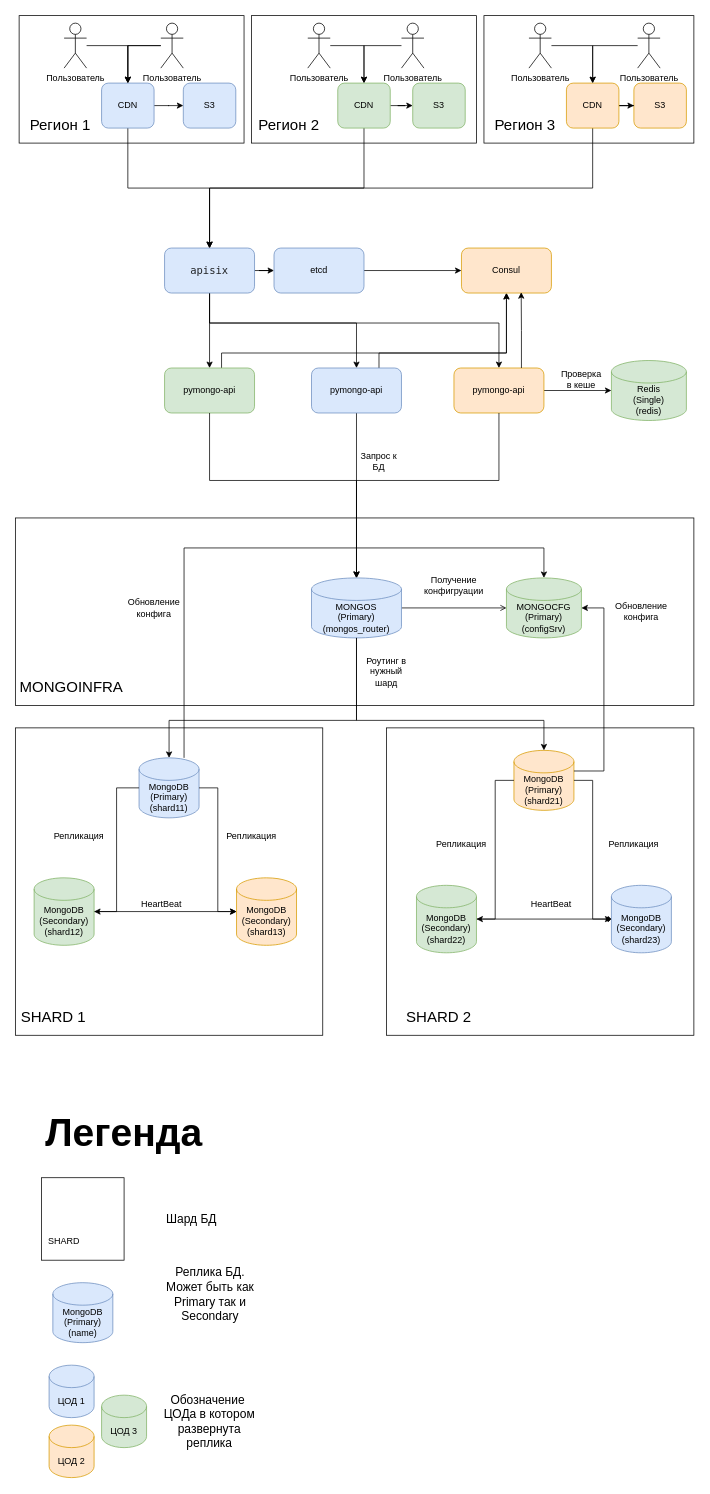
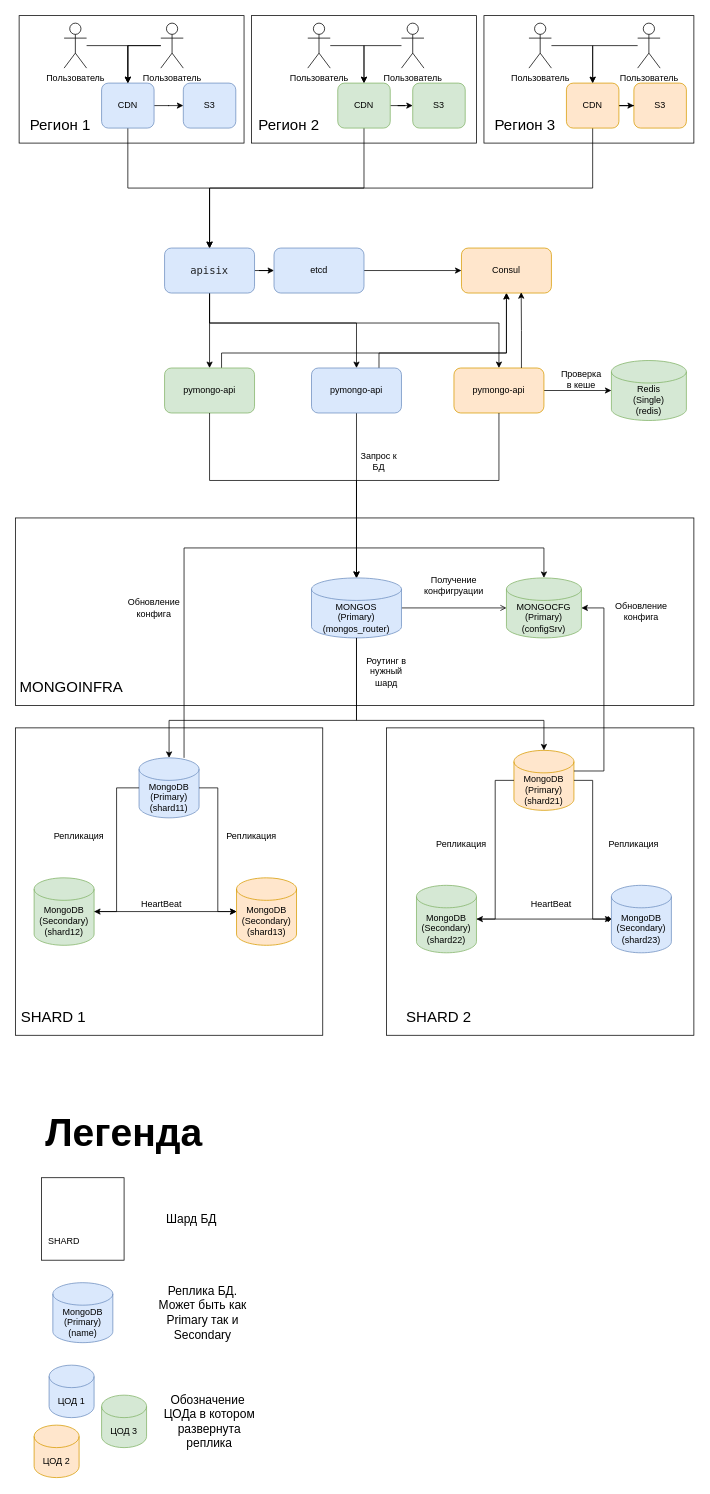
(210, 1294) -> (203, 1313)
(72, 1452) -> (57, 1452)
